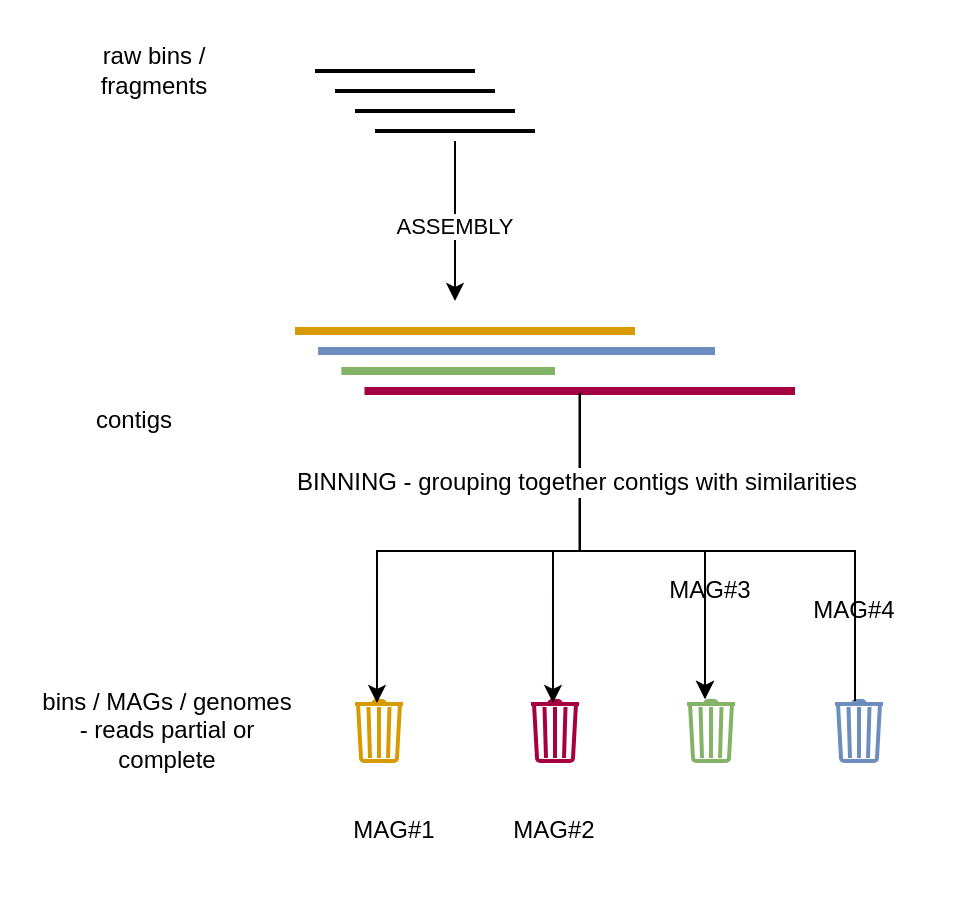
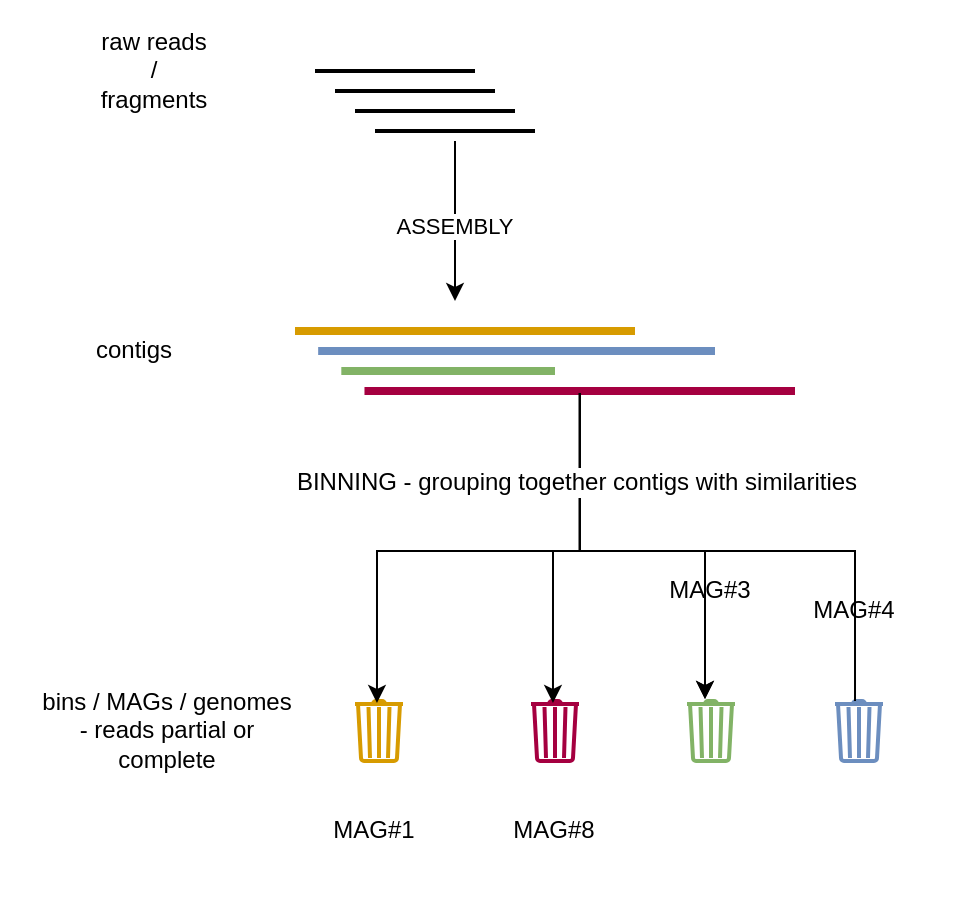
(155, 71) -> (155, 71)
(135, 421) -> (135, 351)
(395, 831) -> (375, 831)
(555, 831) -> (555, 831)
